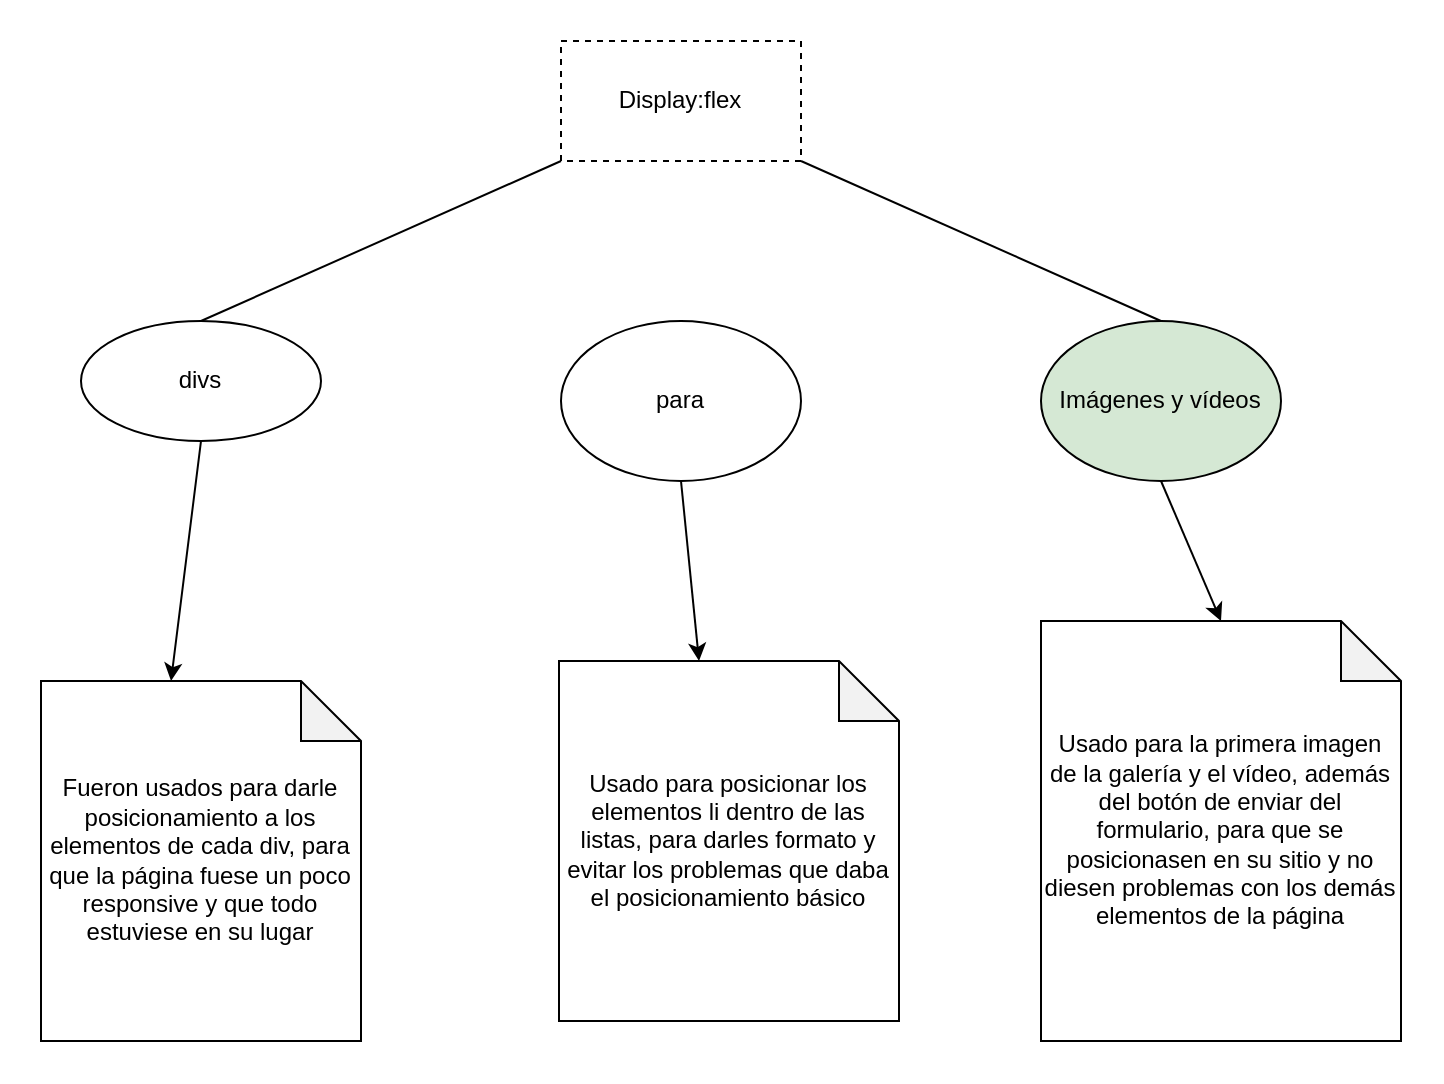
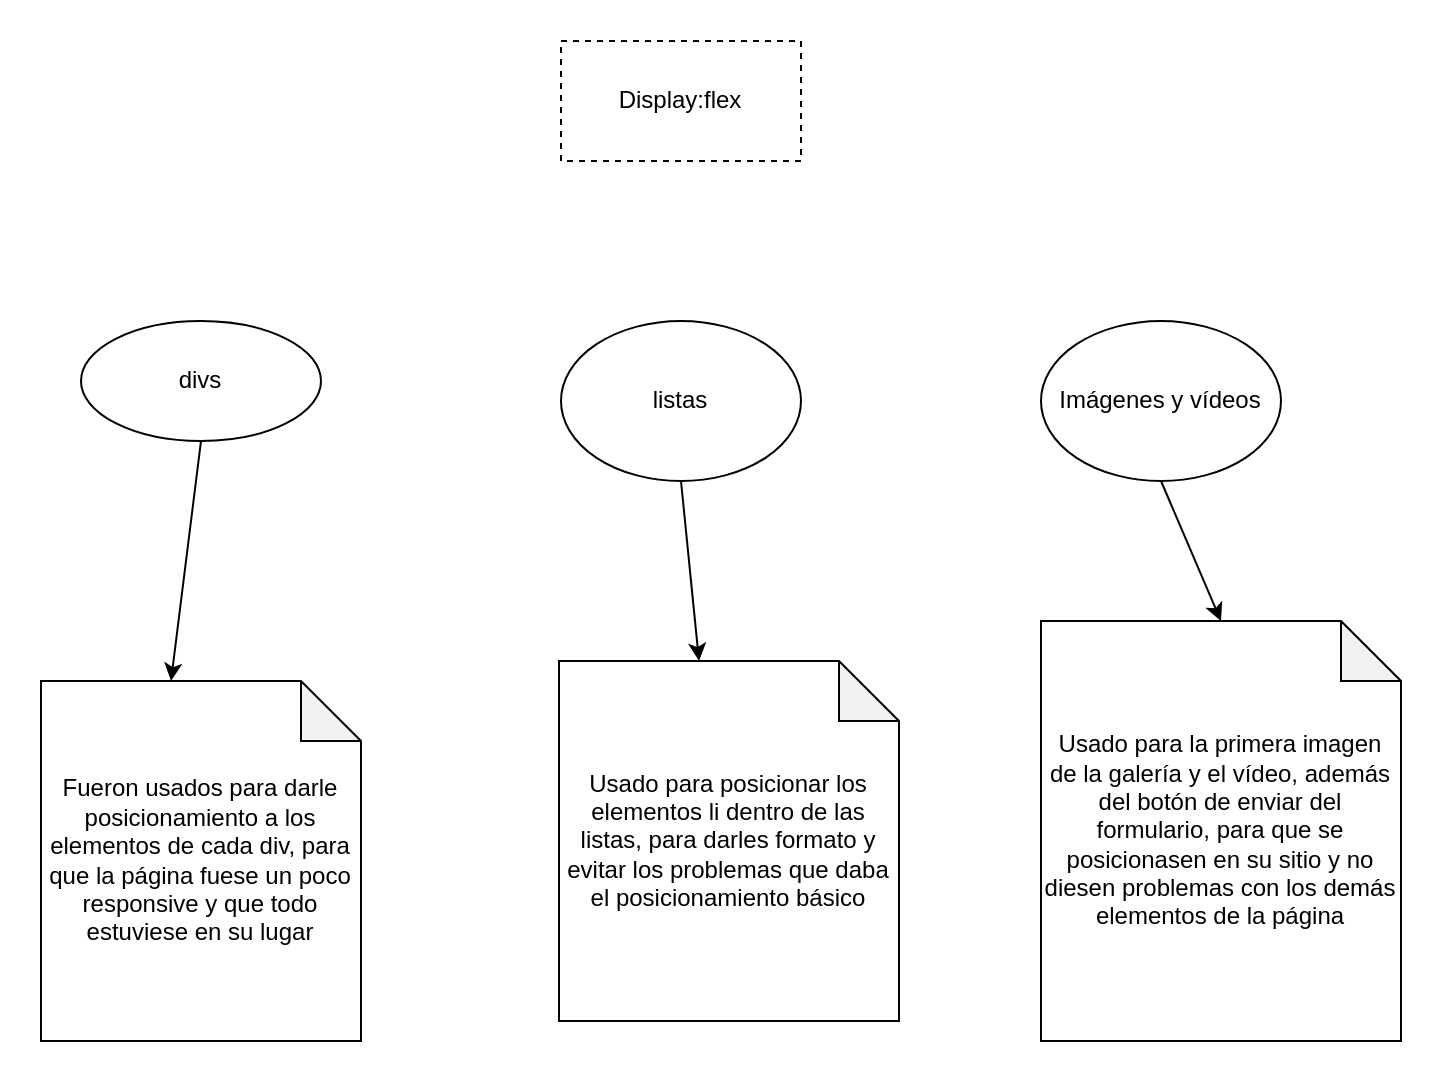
(381, 241) -> none
(981, 241) -> none
(681, 401) -> (681, 401)
(1161, 401) -> (1161, 401)
